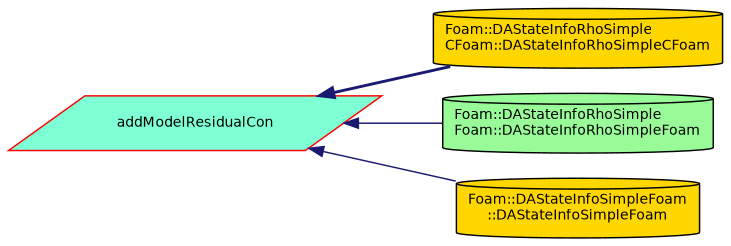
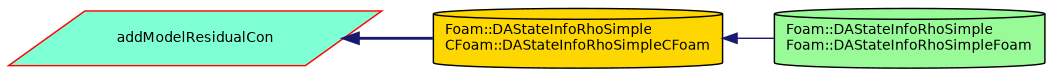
(400, 123) -> (756, 38)
(578, 208) -> none
